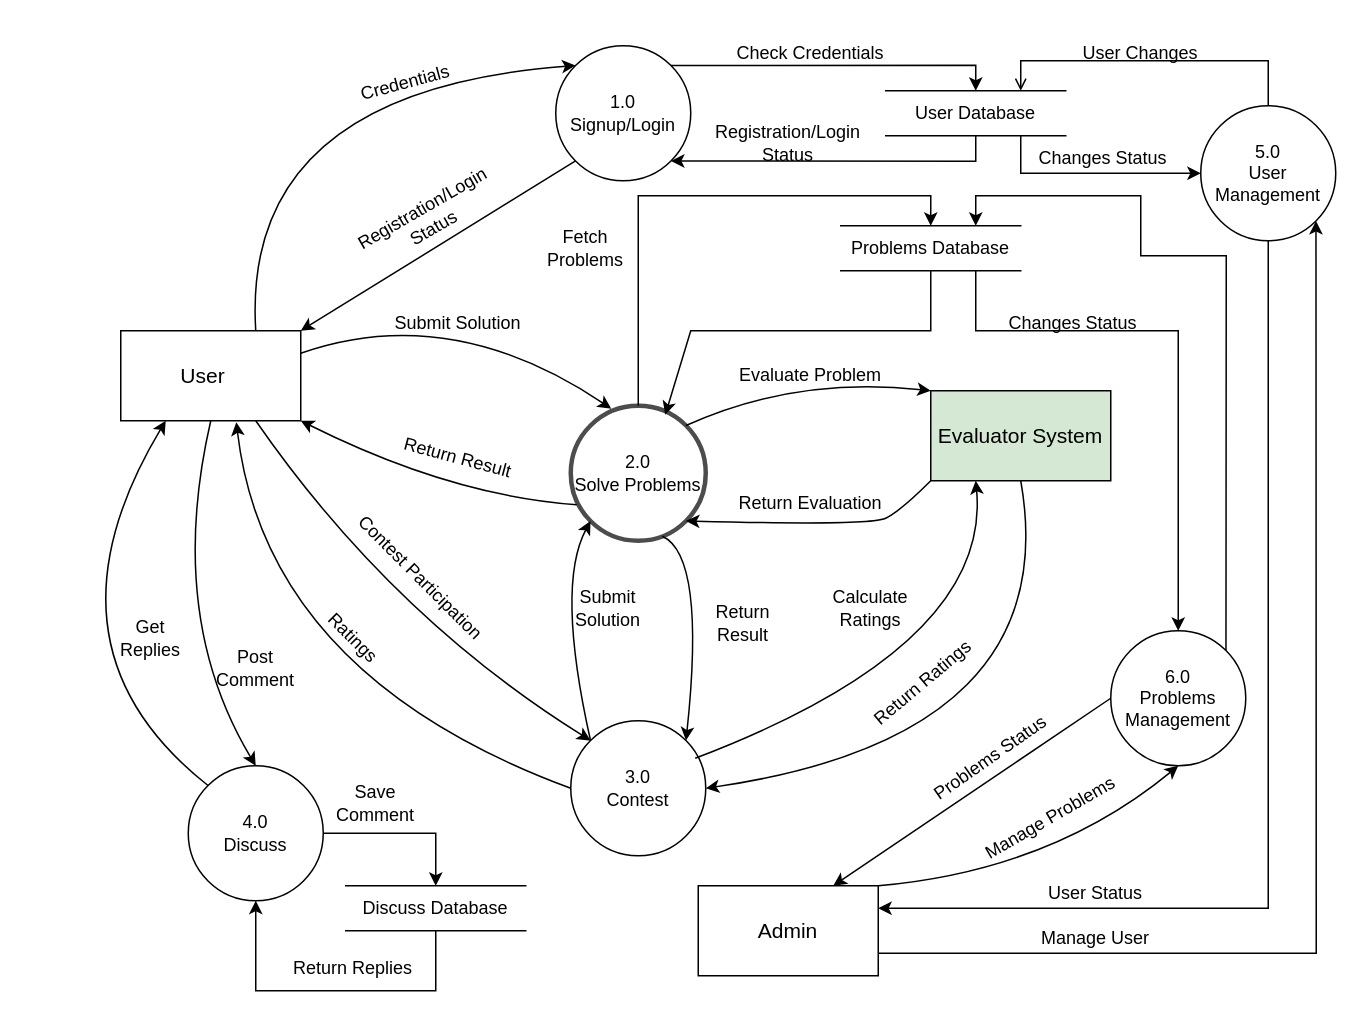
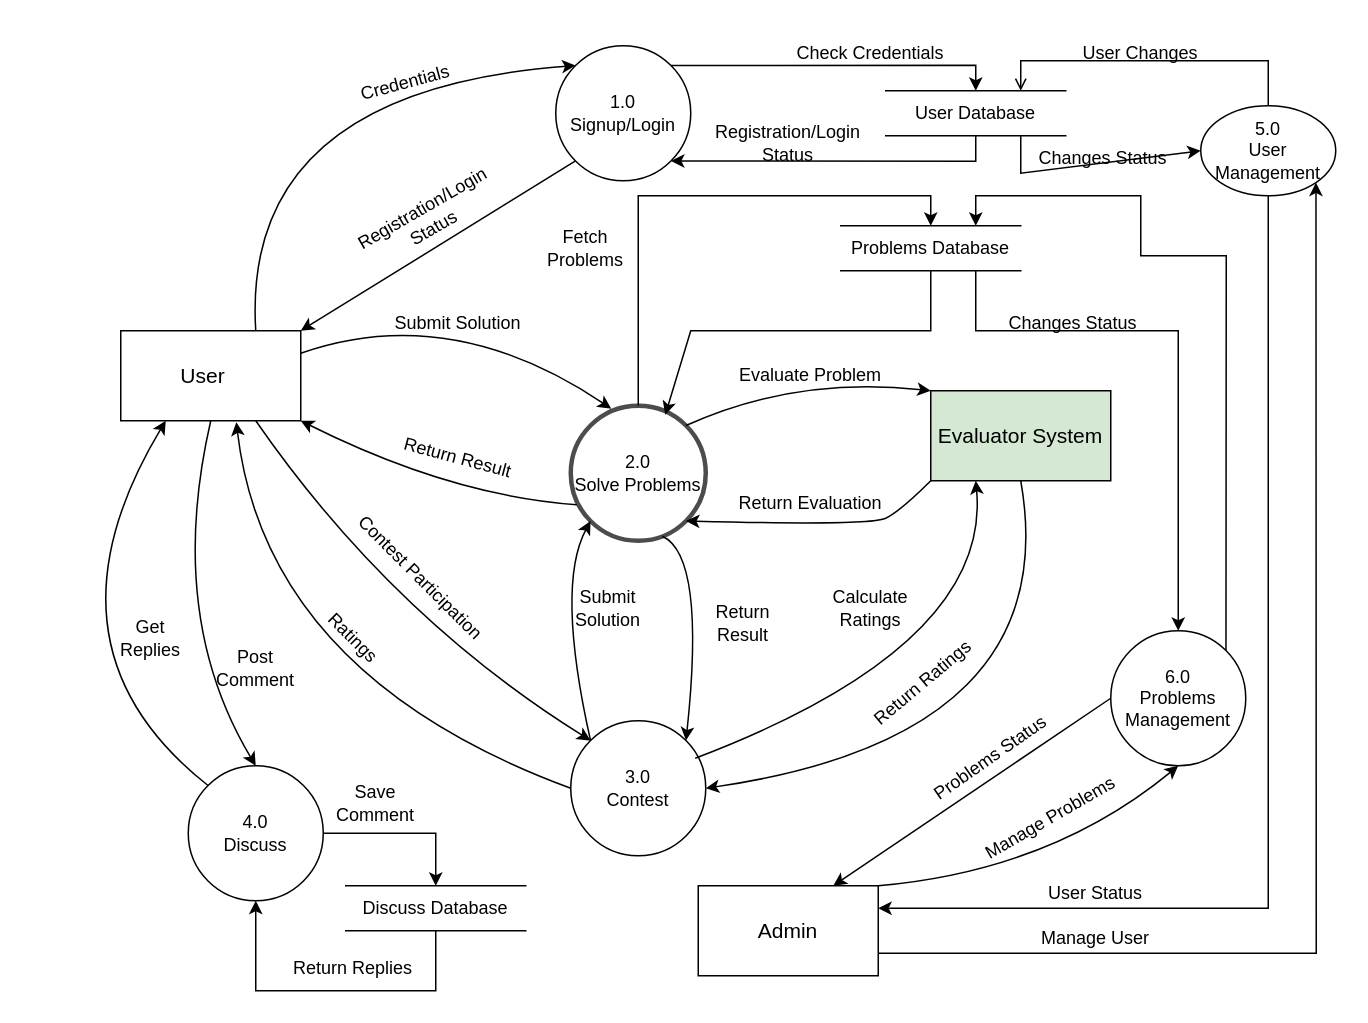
(811, 53) -> (871, 53)
(1268, 173) -> (1268, 151)
